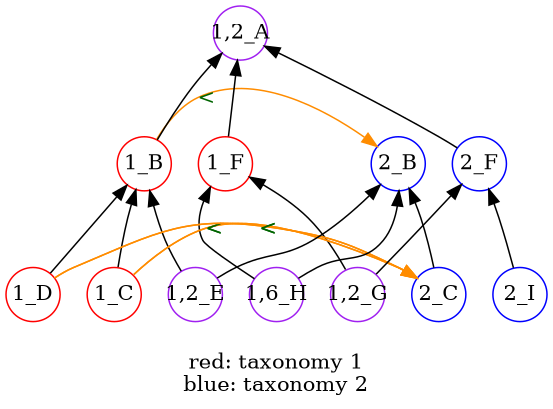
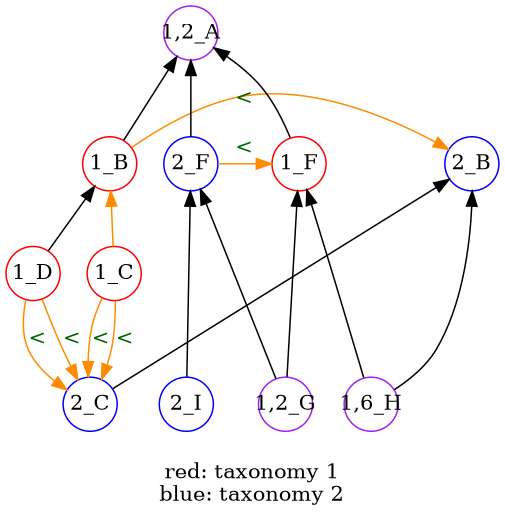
none -> (237, 164)
(124, 236) -> (112, 226)
(195, 295) -> none
